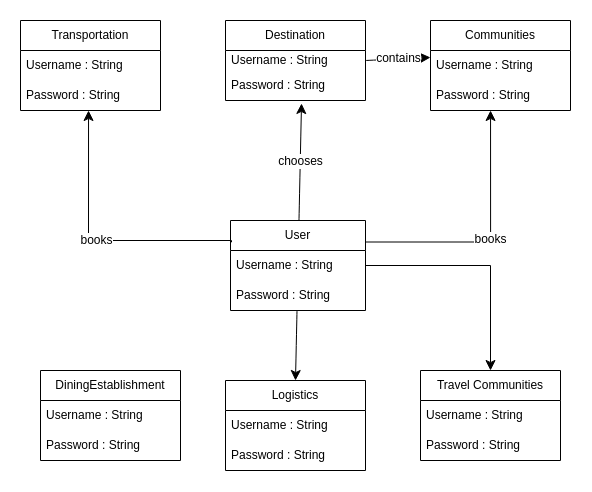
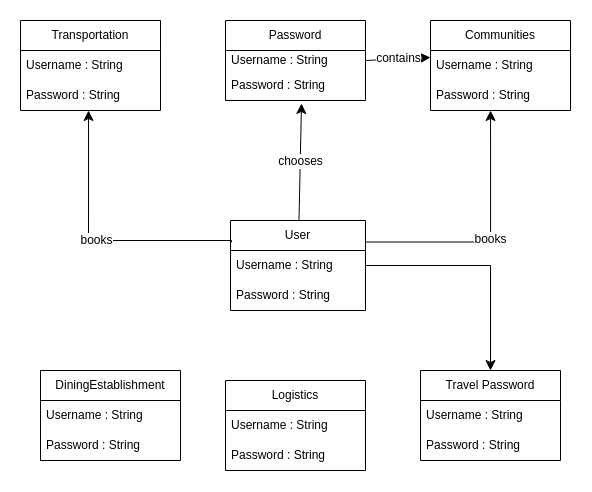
(296, 36) -> (296, 36)
(296, 343) -> none
(491, 386) -> (491, 386)
